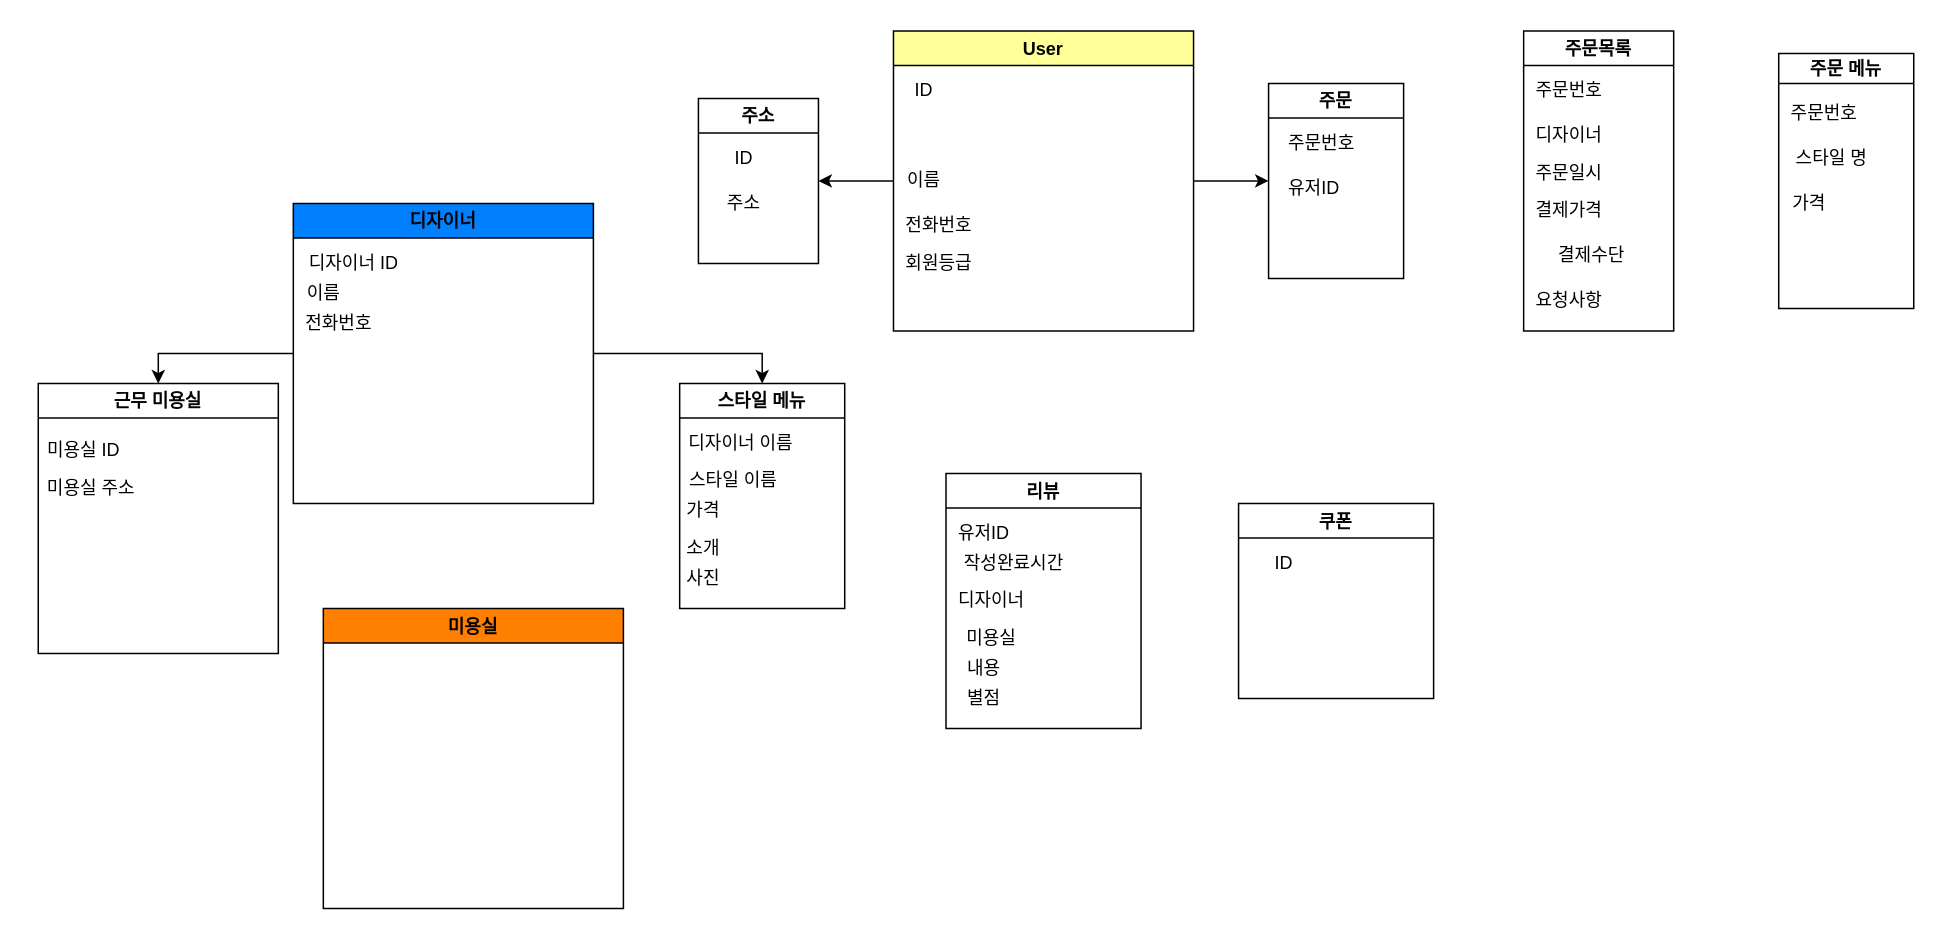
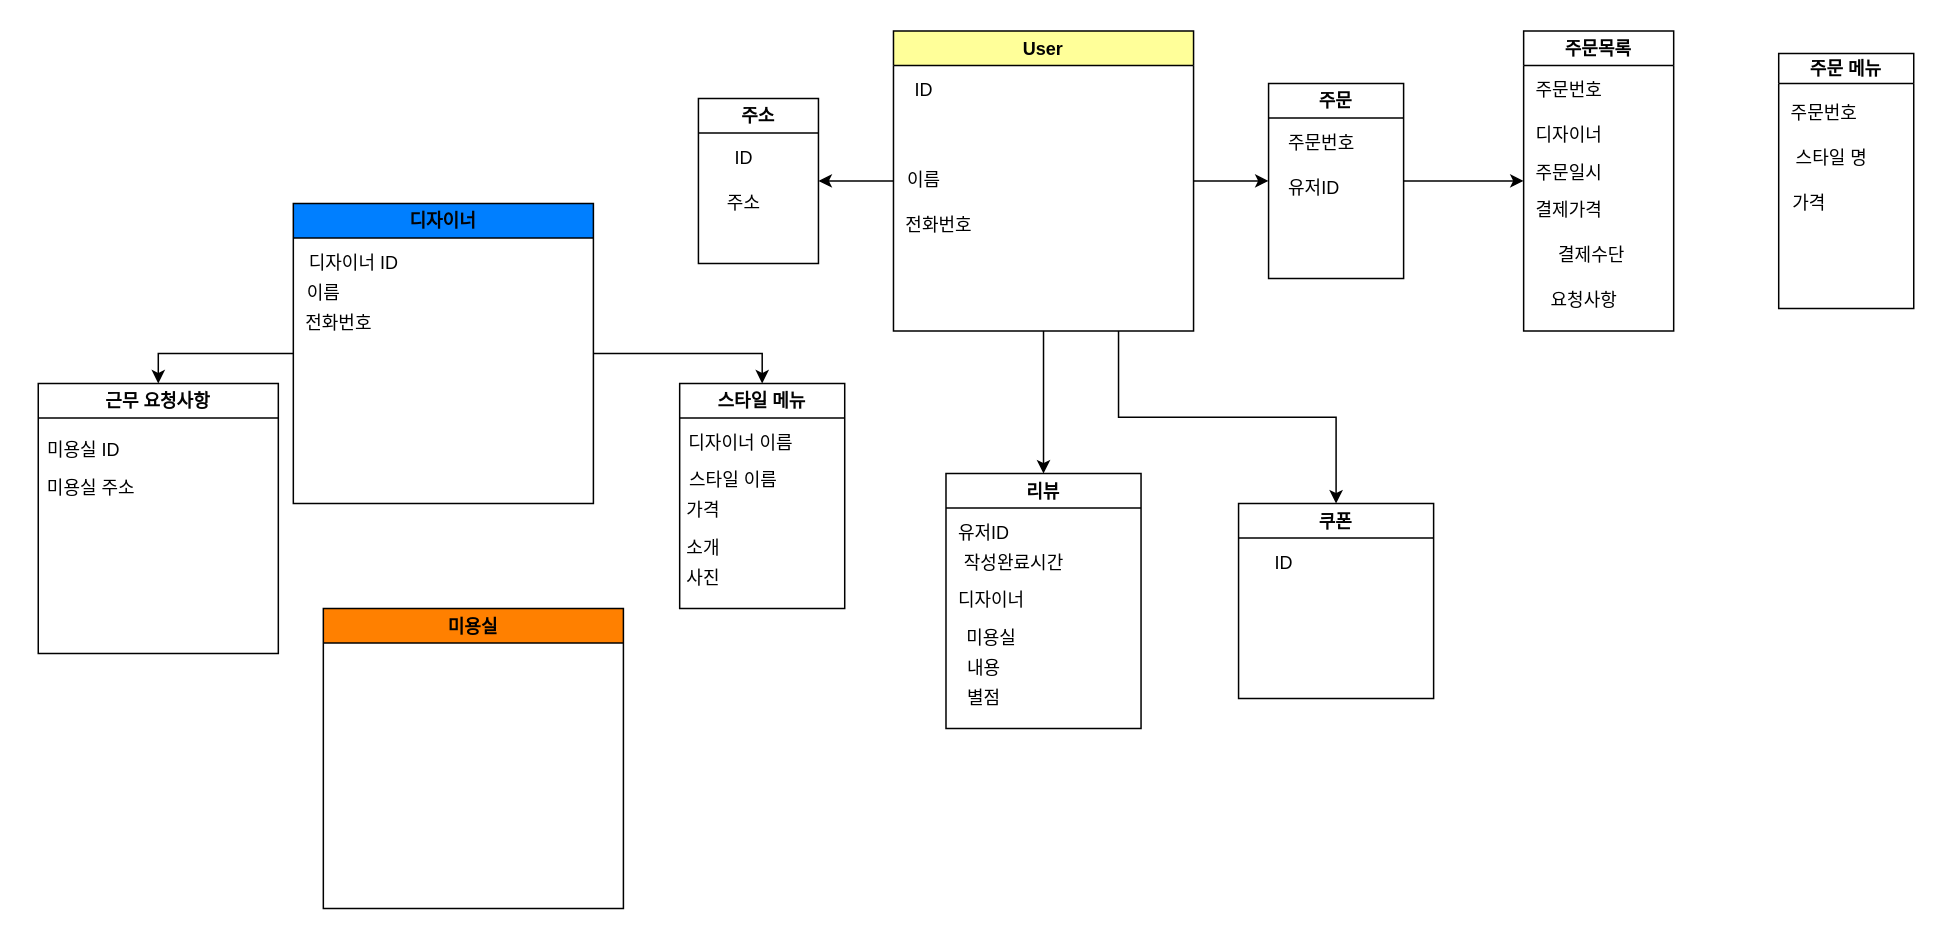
none -> (1459, 181)
(938, 263) -> none
(1568, 301) -> (1583, 301)
none -> (1043, 398)
(158, 401) -> (158, 401)
none -> (1222, 417)
